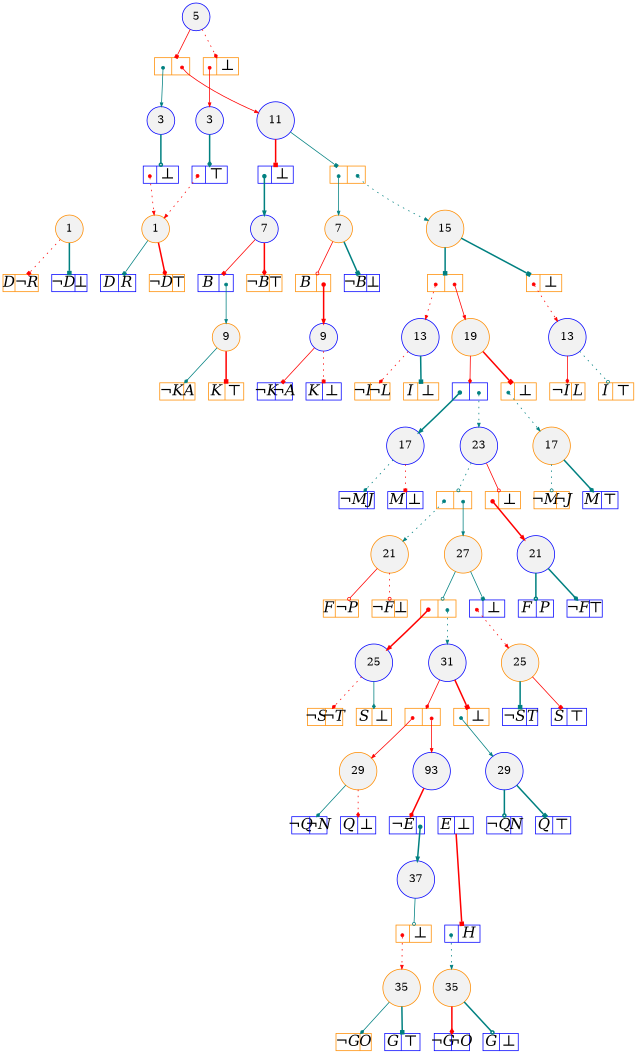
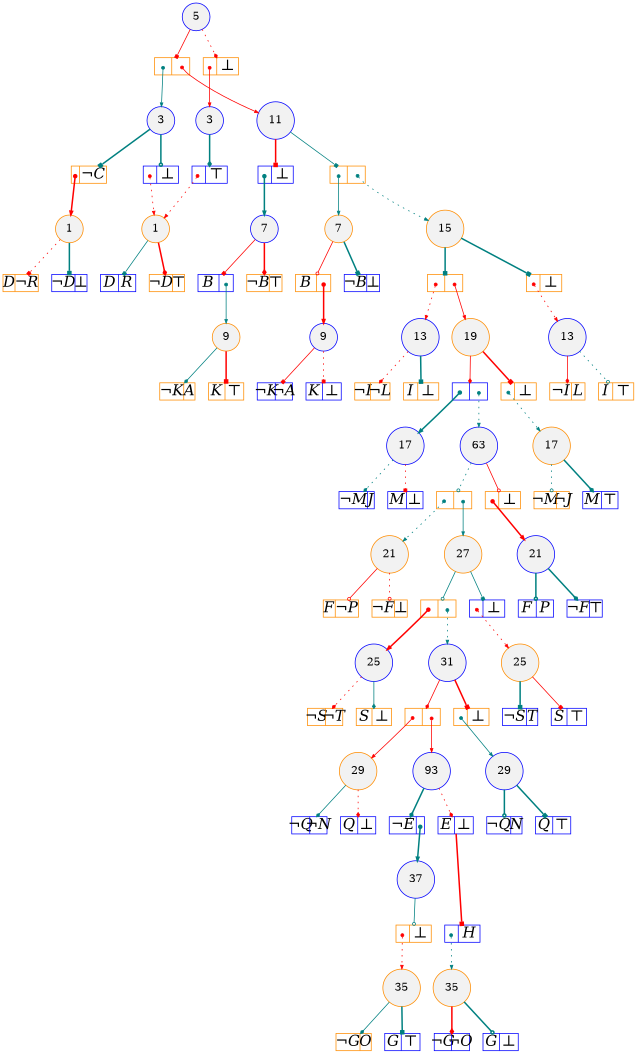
none -> (89, 175)
(479, 446) -> (479, 446)
(418, 800) -> (418, 800)
none -> (445, 800)
